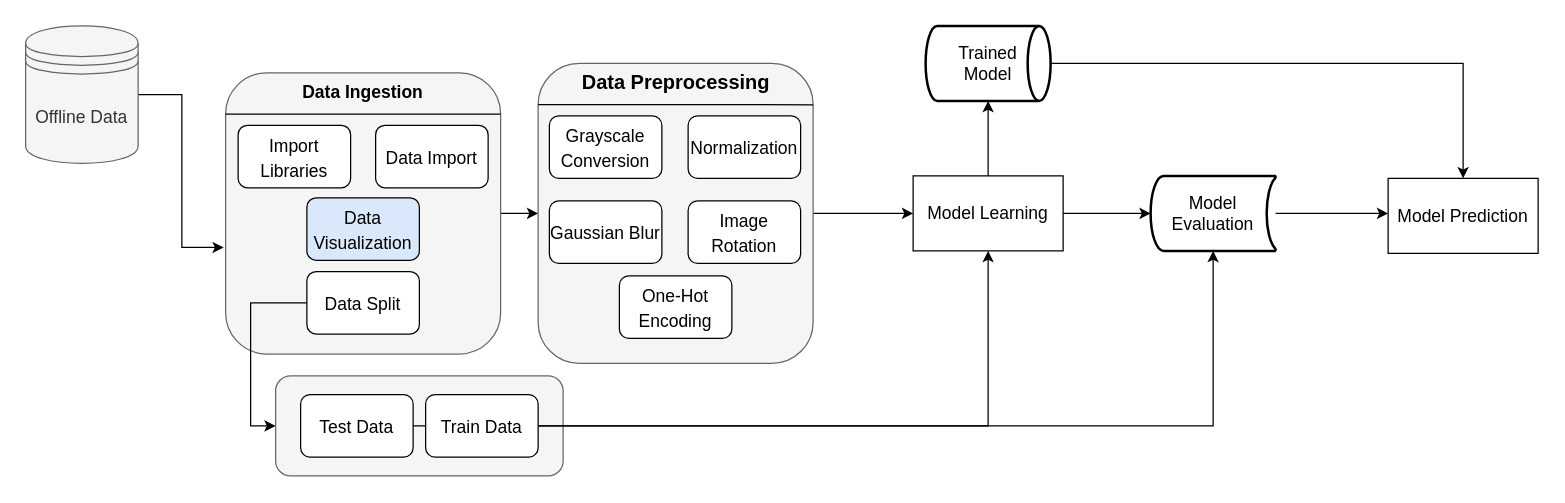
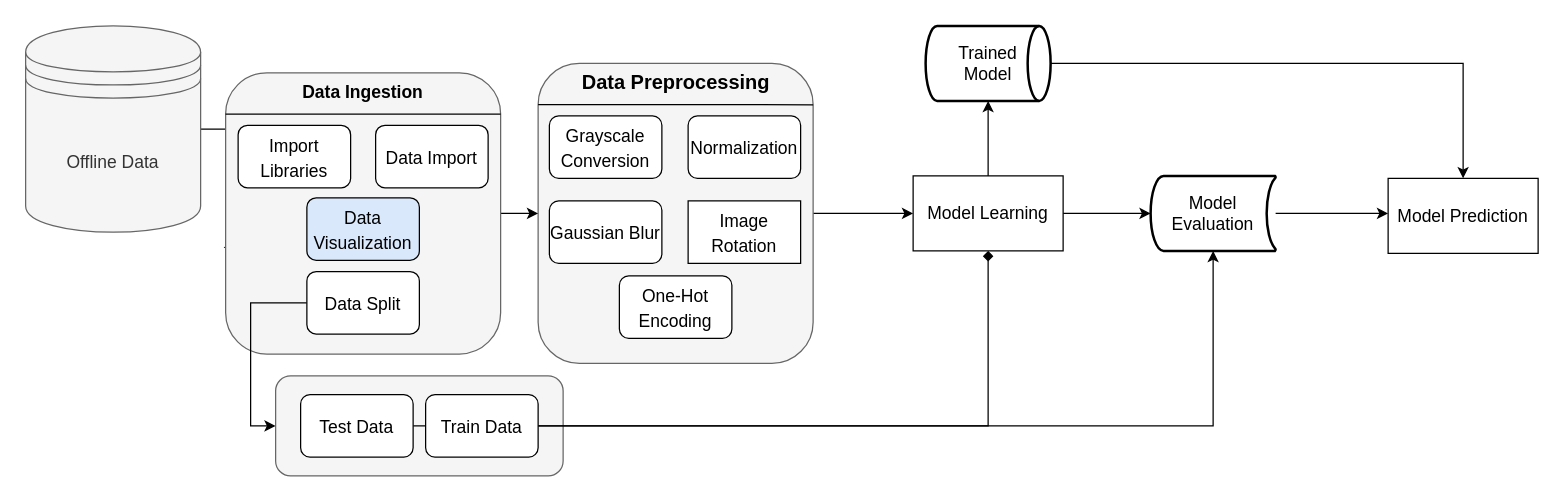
(82, 94) -> (113, 129)
(744, 232) -> (744, 232)
(988, 261) -> (988, 261)
